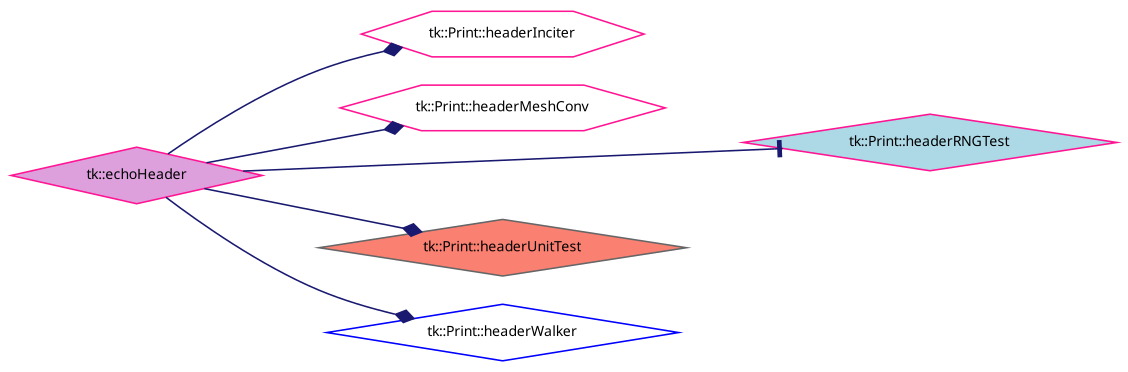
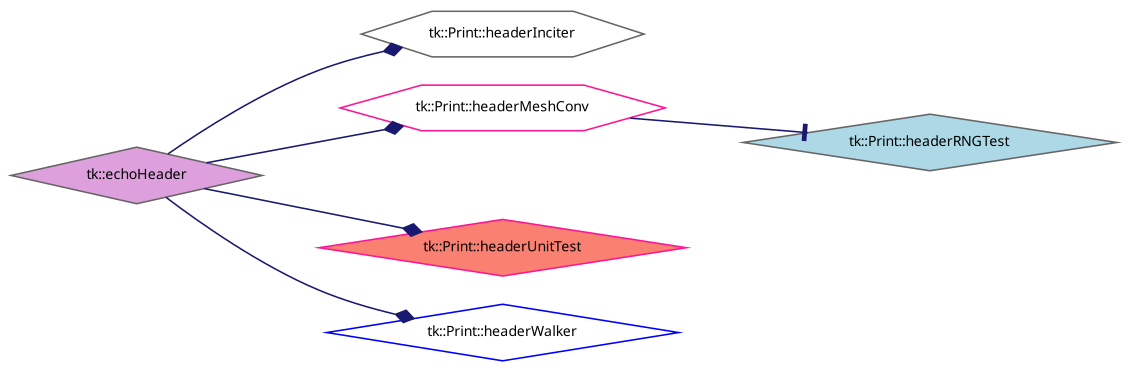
(503, 34) -> (503, 34)
(930, 142) -> (930, 142)
(509, 160) -> (715, 125)
(137, 175) -> (137, 175)
(503, 248) -> (503, 248)
